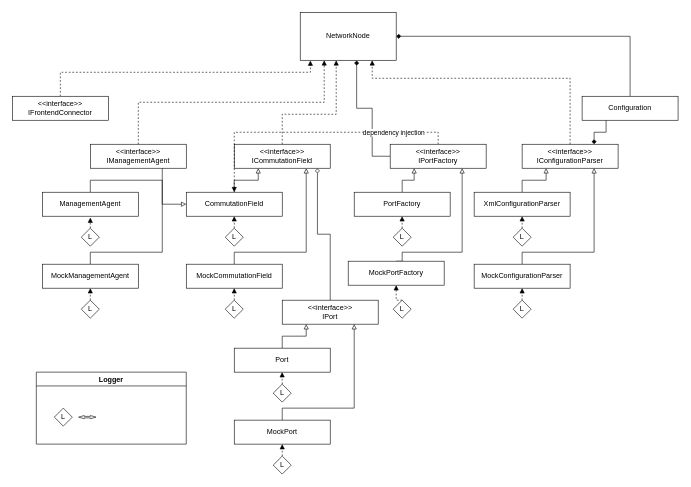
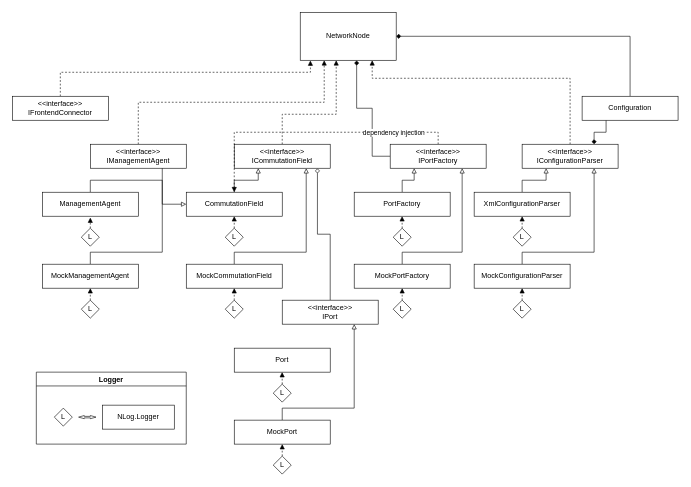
(396, 273) -> (402, 276)
(291, 336) -> none
none -> (138, 417)
